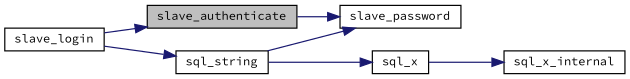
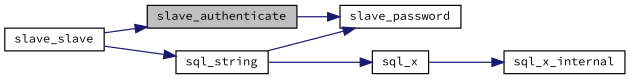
(54, 40) -> (54, 40)
